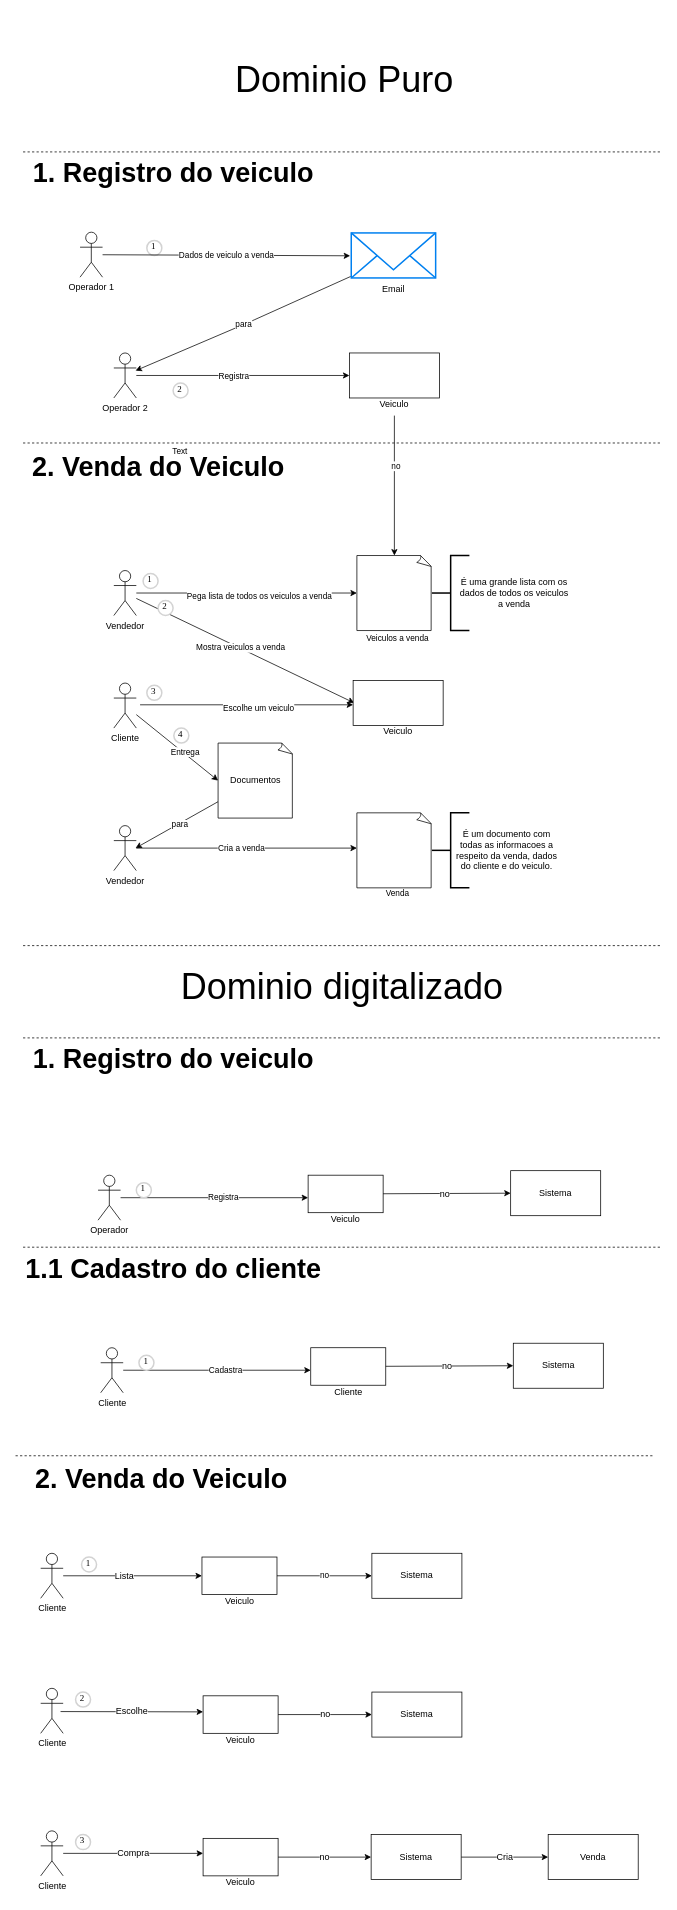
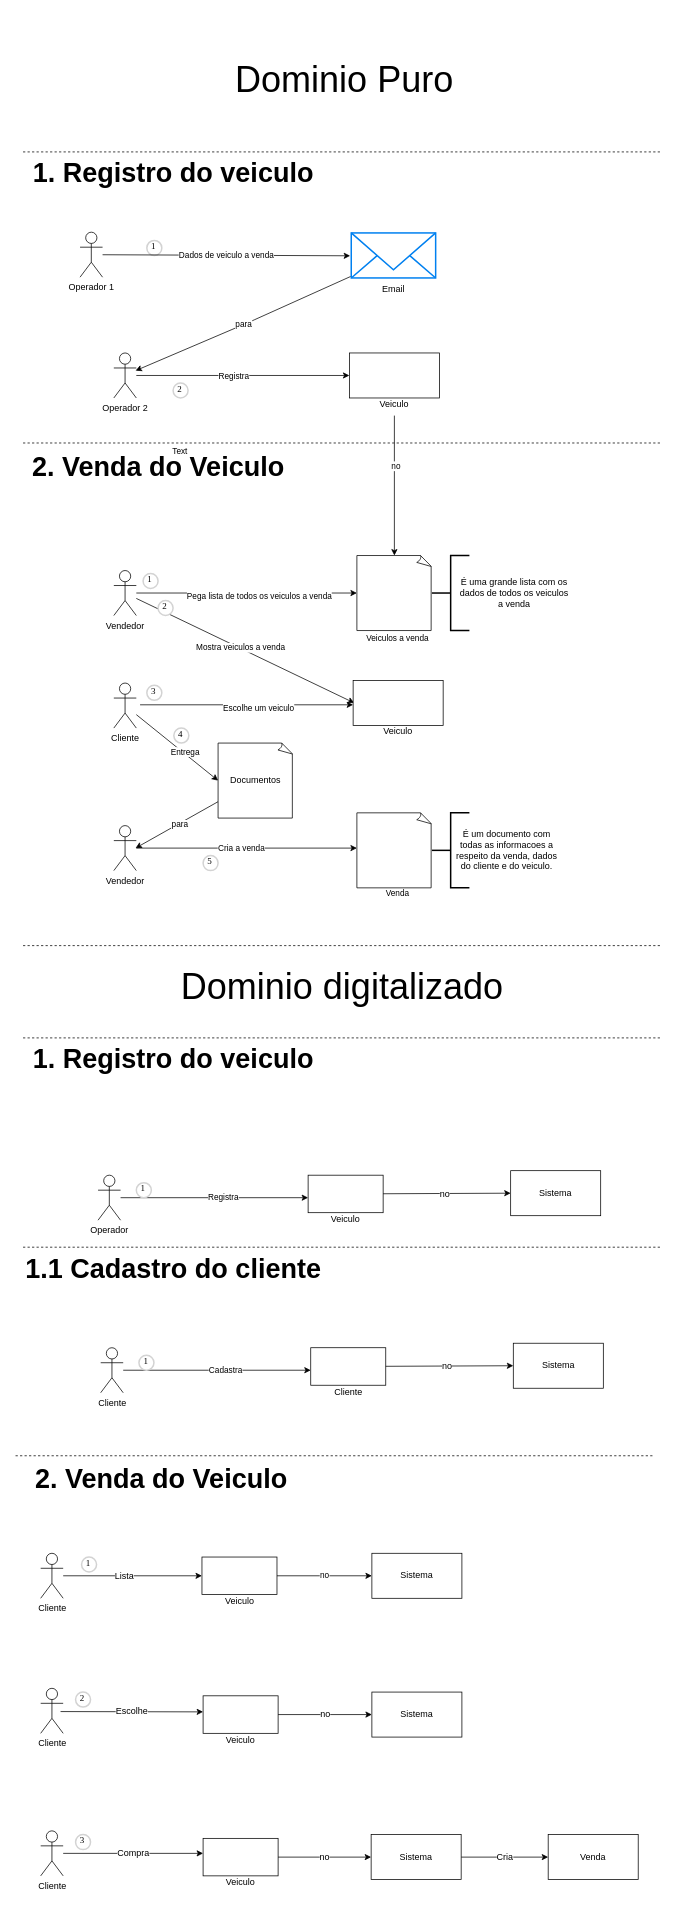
none -> (210, 863)
